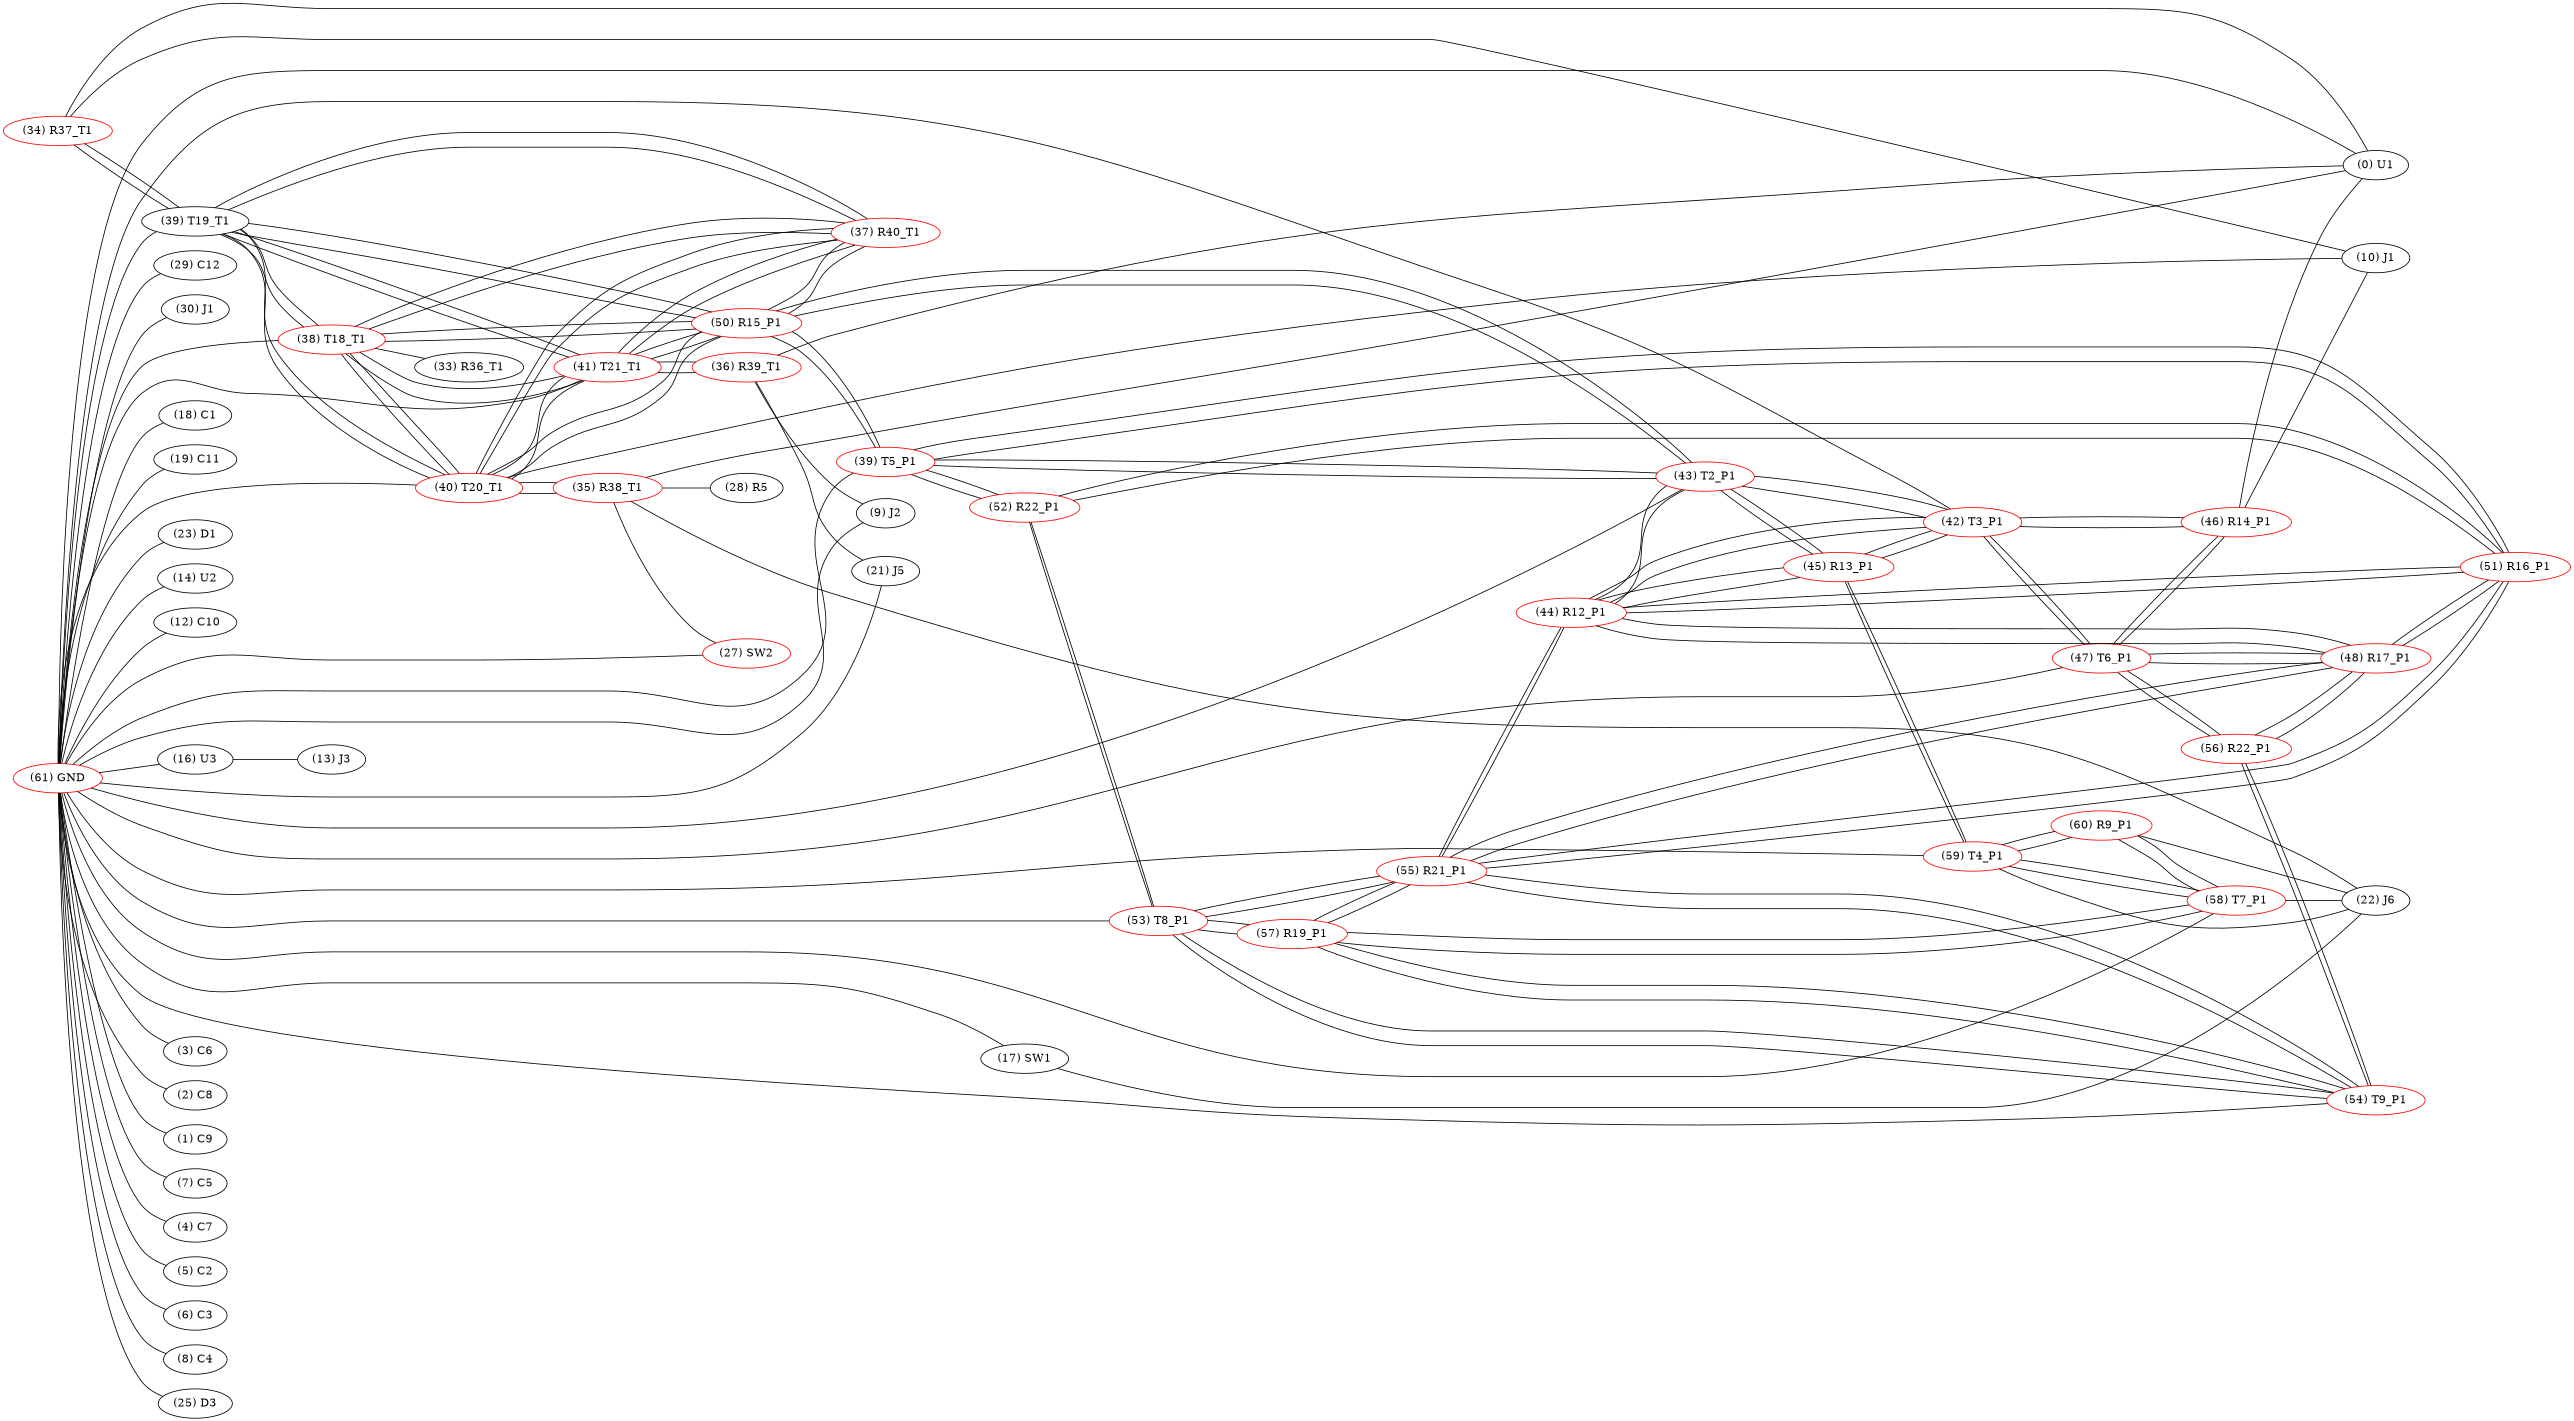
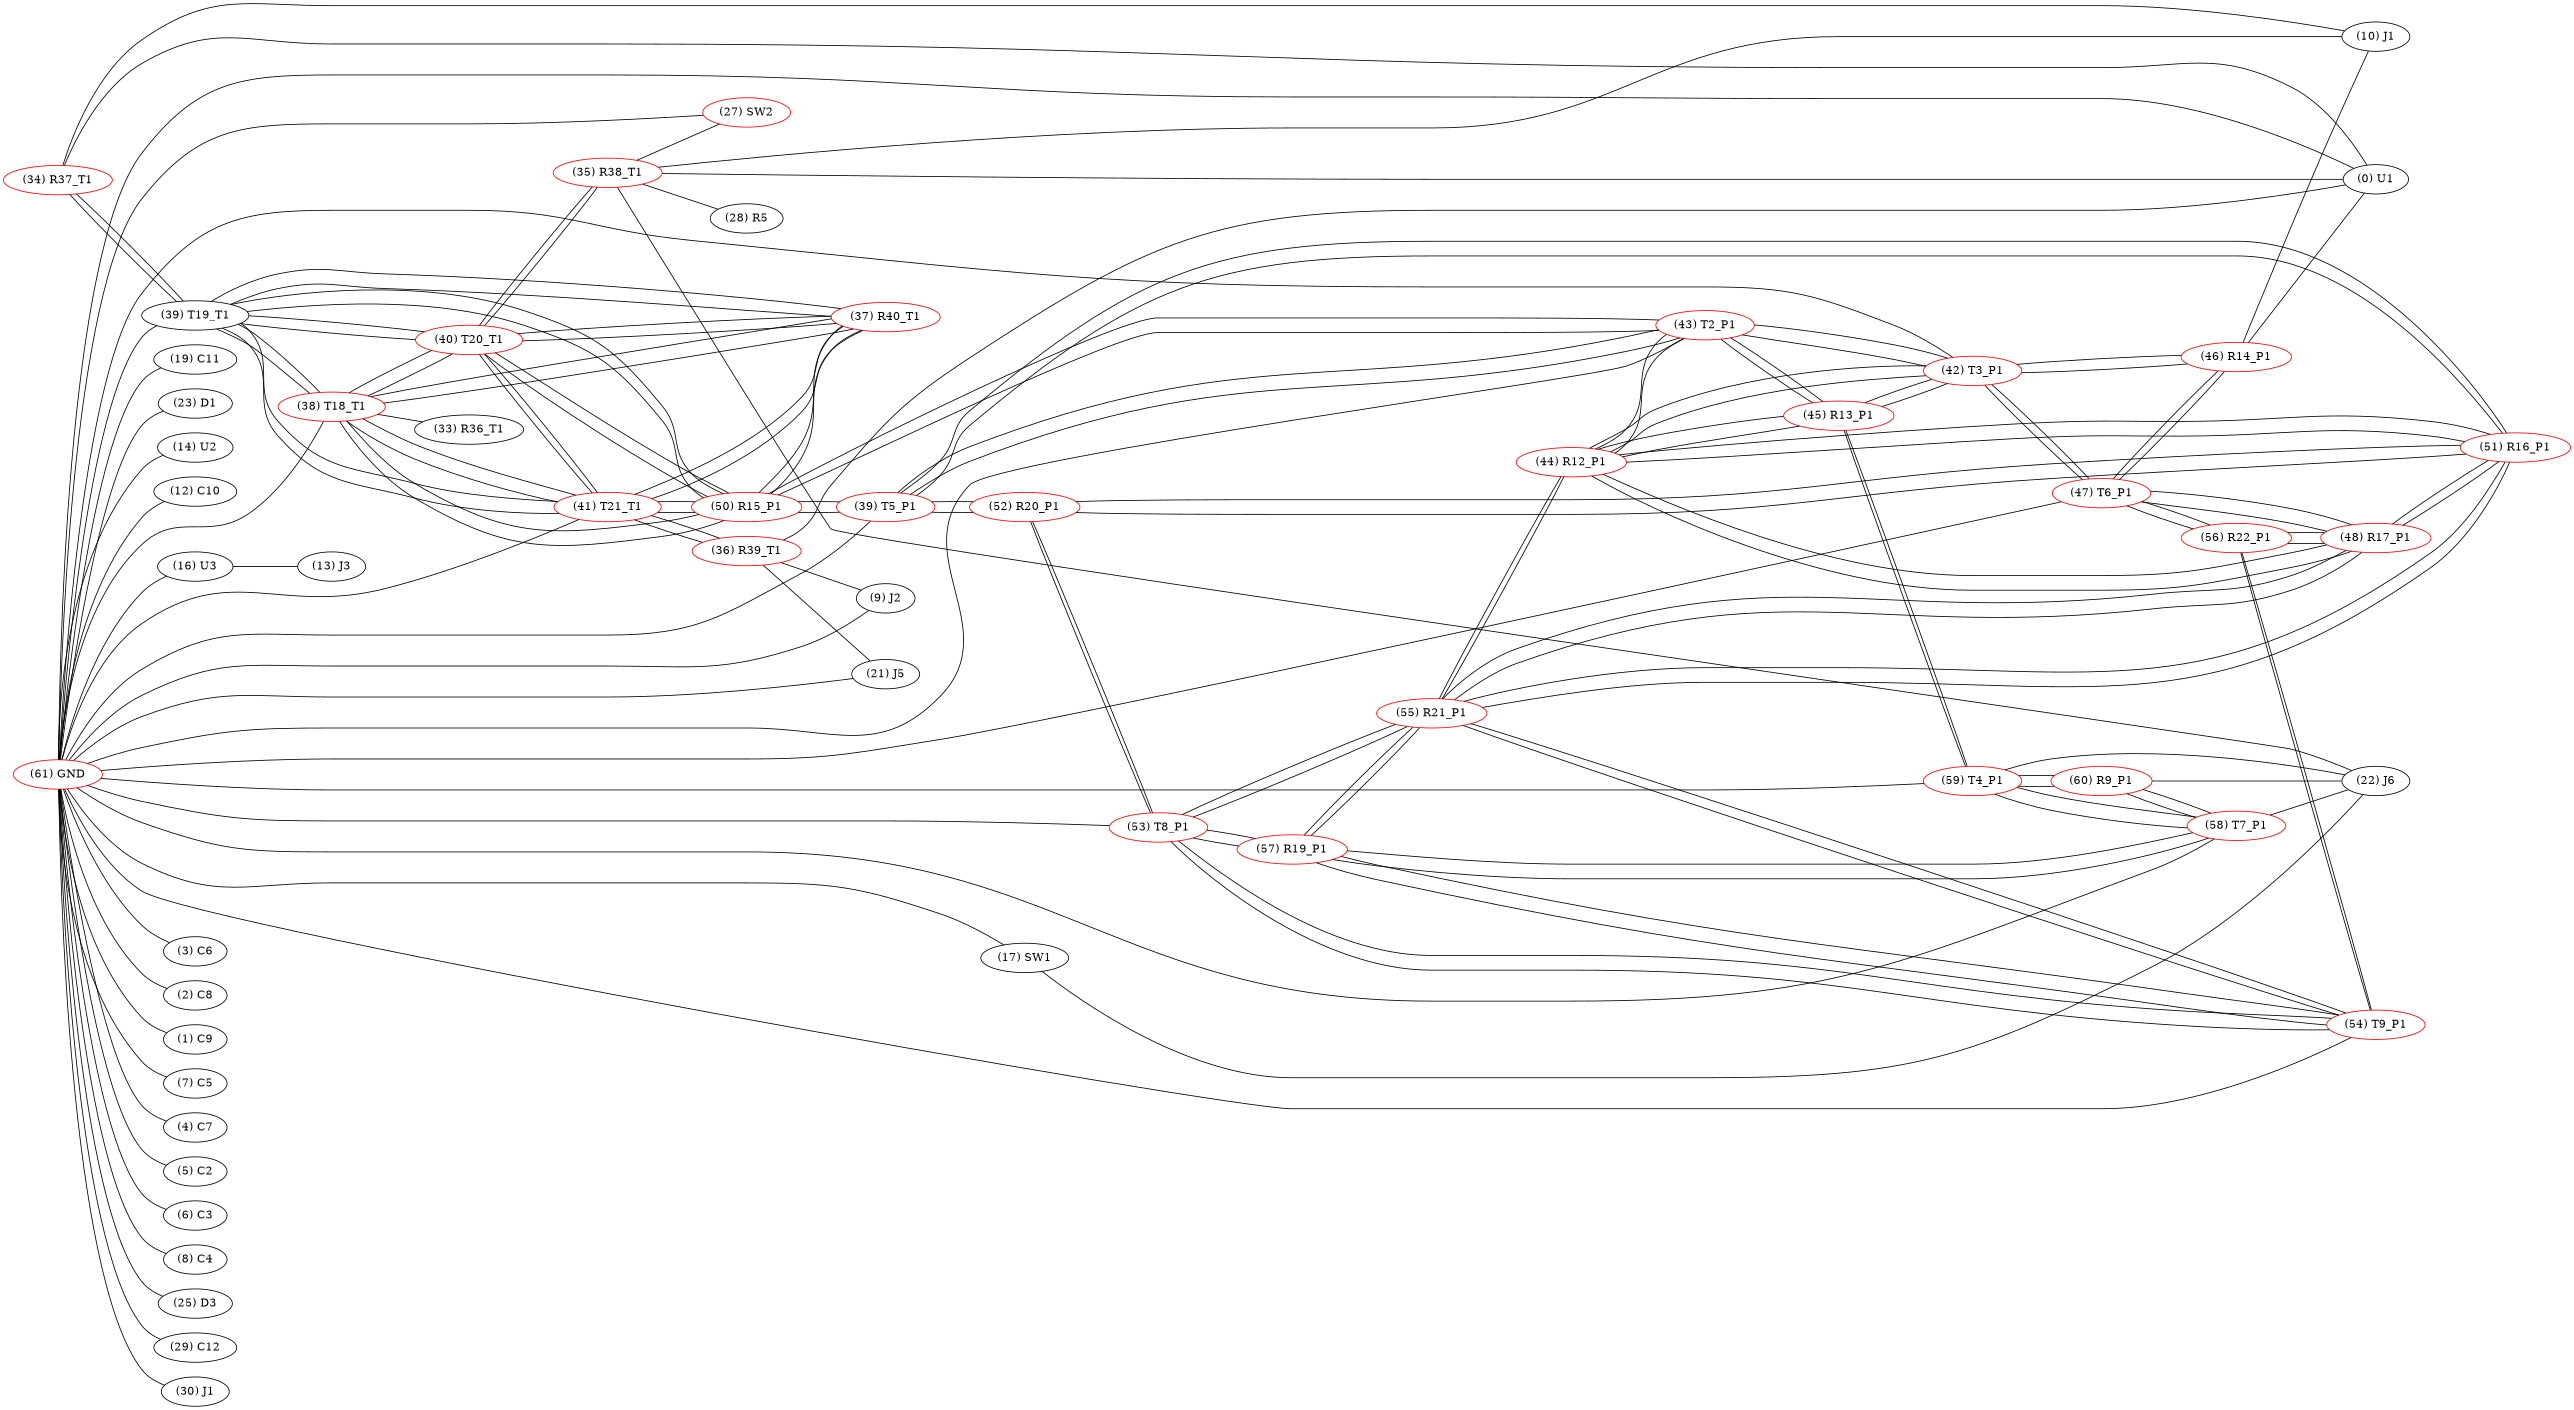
(1418, 313) -> (1506, 122)
(195, 415) -> none
(1025, 508) -> (1025, 507)
(144, 511) -> none
